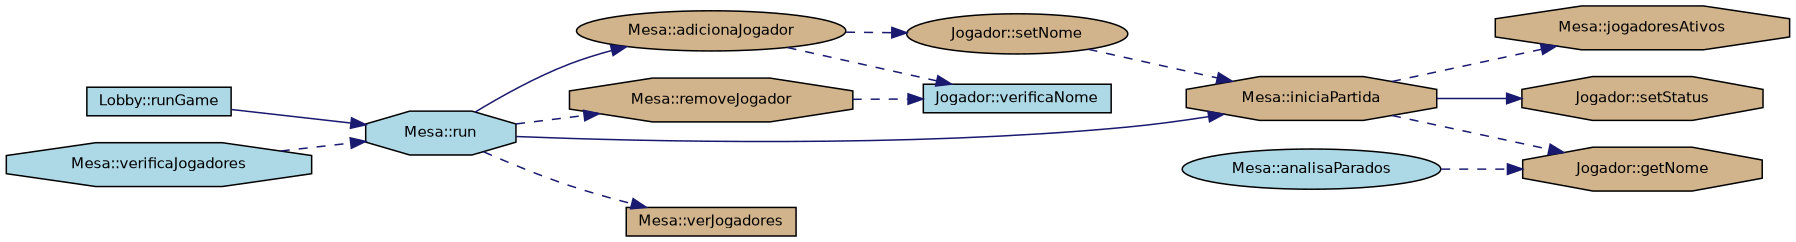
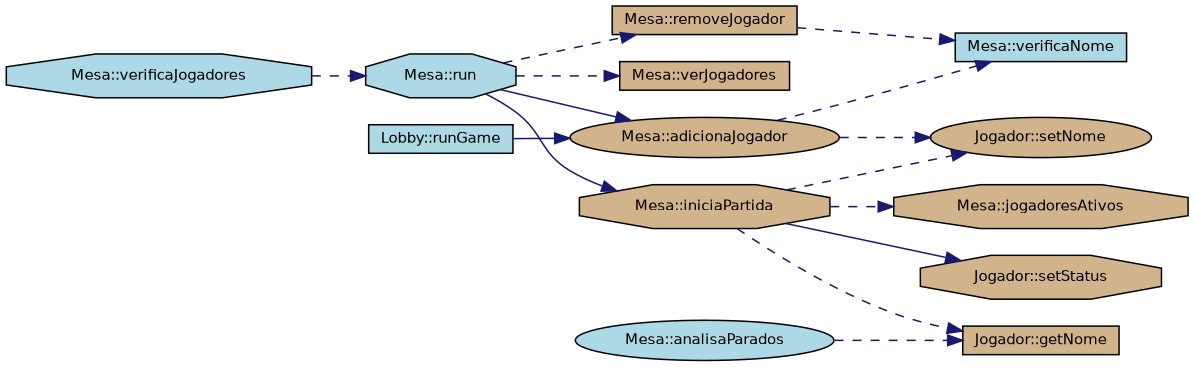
(1153, 64) -> (869, 173)
(1017, 98) -> (1041, 47)
(711, 100) -> (705, 20)
(291, 116) -> (528, 139)
(1642, 169) -> (1041, 340)
